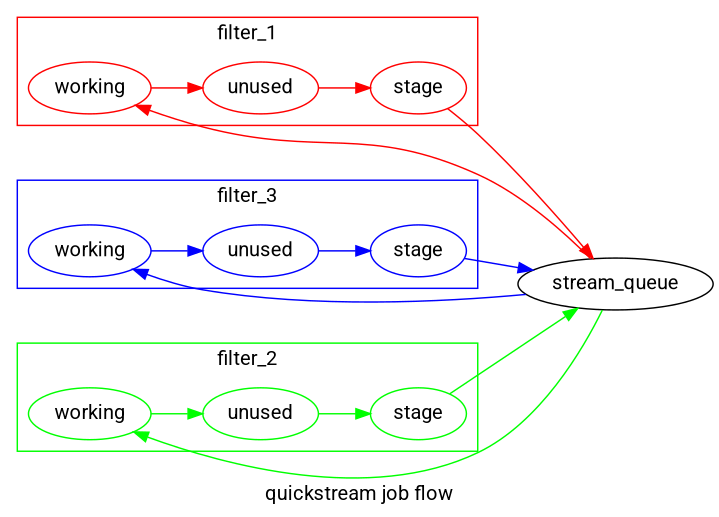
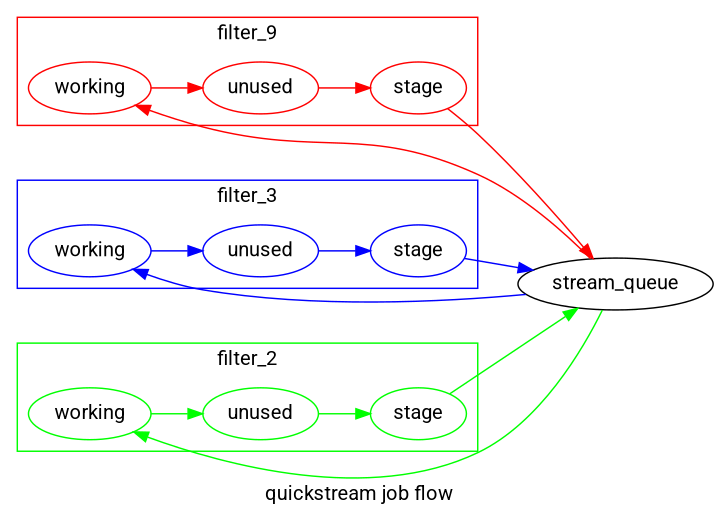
(248, 34) -> (248, 34)
